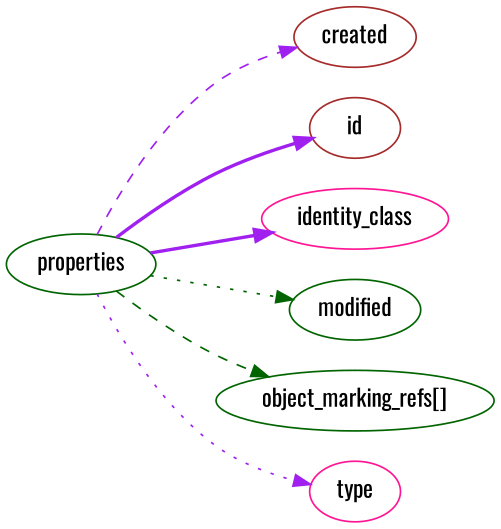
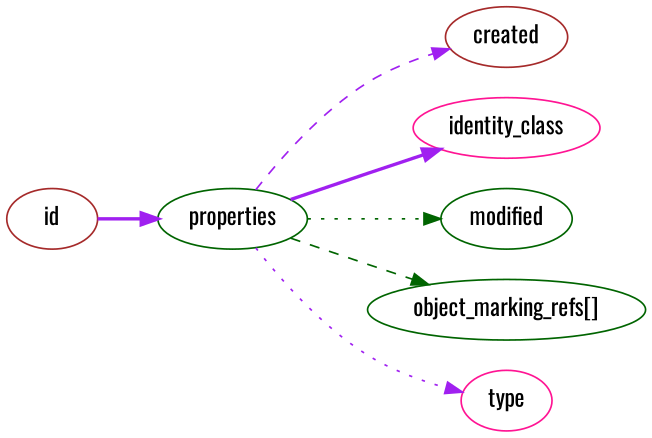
(201, 181) -> (119, 219)
